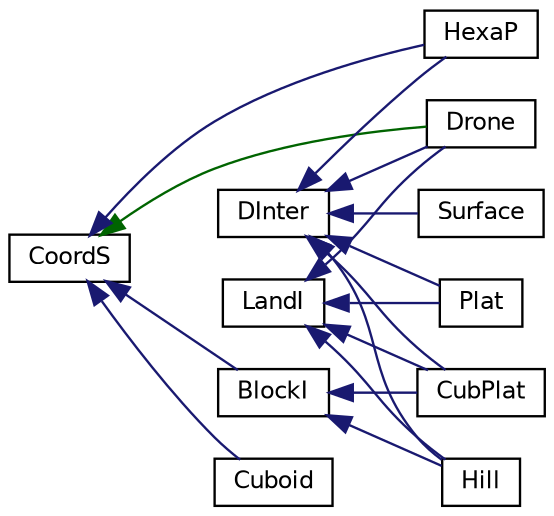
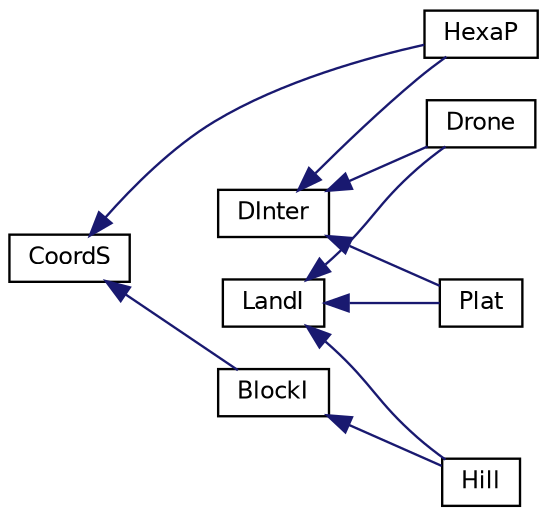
(266, 152) -> none
(481, 213) -> none
(380, 367) -> none
(481, 393) -> none
(274, 482) -> none
